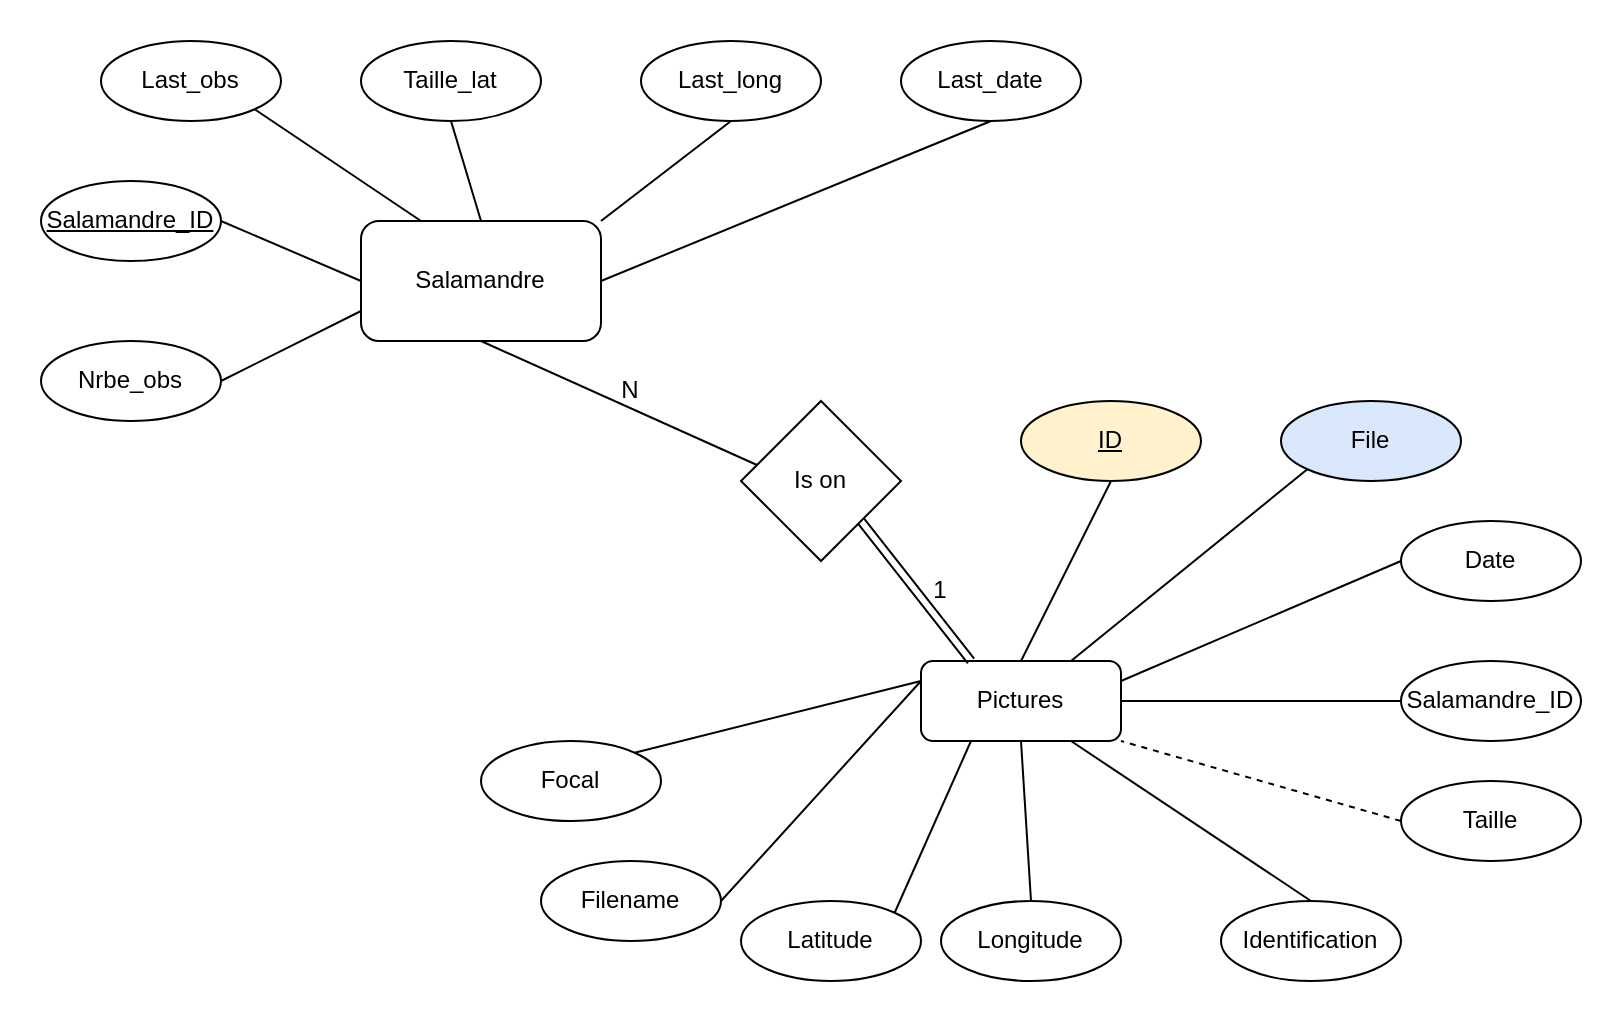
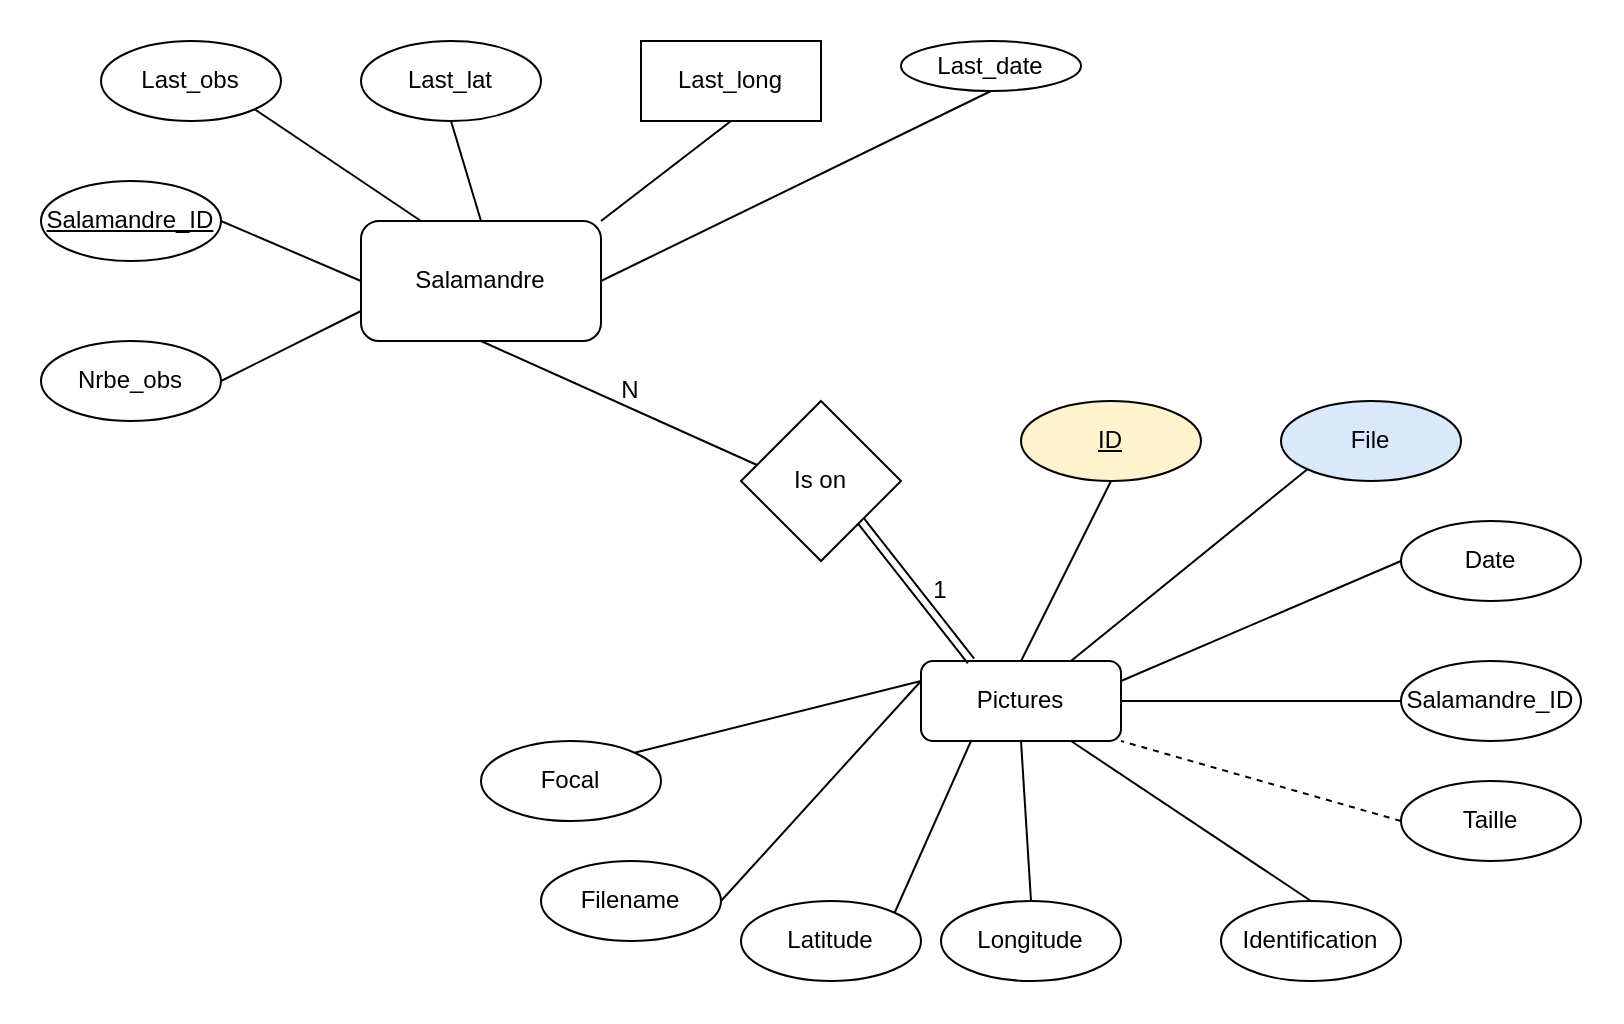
(451, 81) -> (451, 81)
(731, 81) -> (731, 81)
(991, 81) -> (991, 66)
